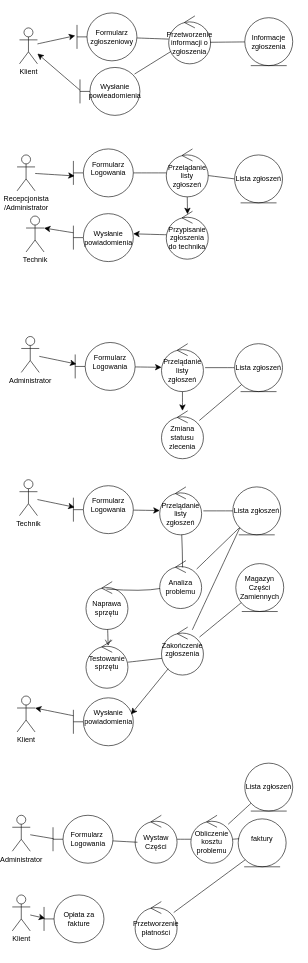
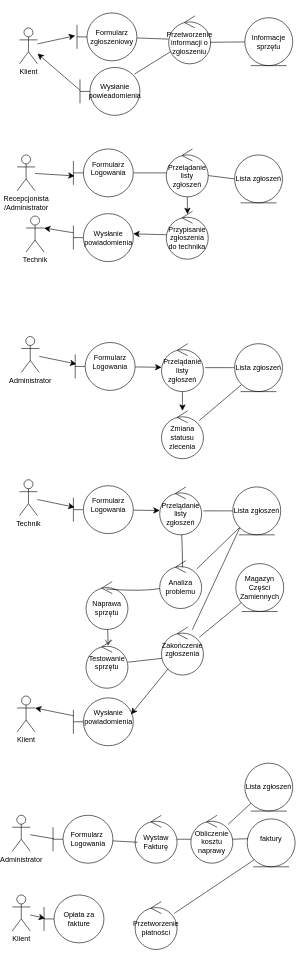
(269, 41) -> (269, 41)
(190, 42) -> (190, 42)
(156, 843) -> (156, 843)
(212, 843) -> (212, 843)
(263, 843) -> (272, 843)
